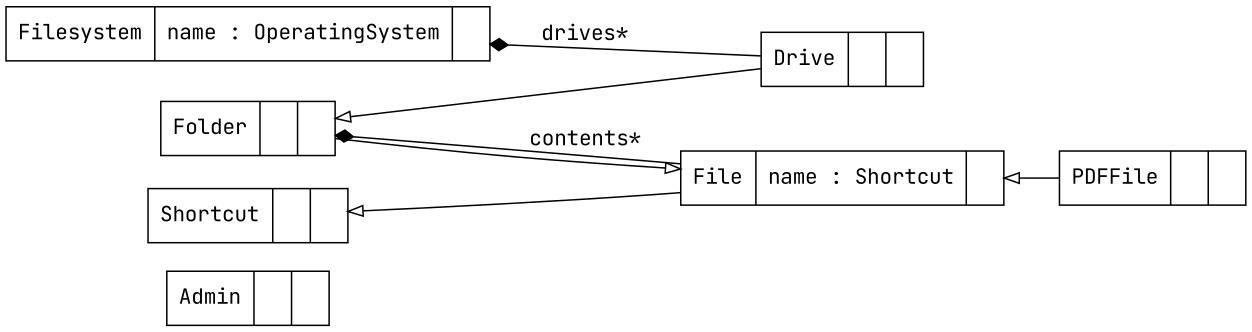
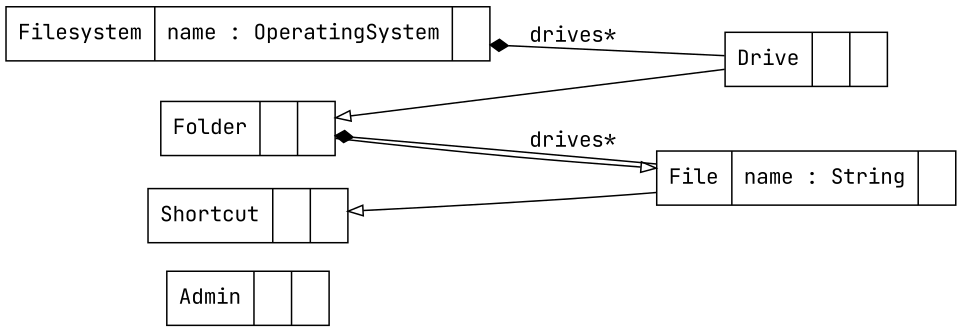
(585, 140) -> (573, 141)
(861, 177) -> (825, 177)
(1153, 178) -> none
